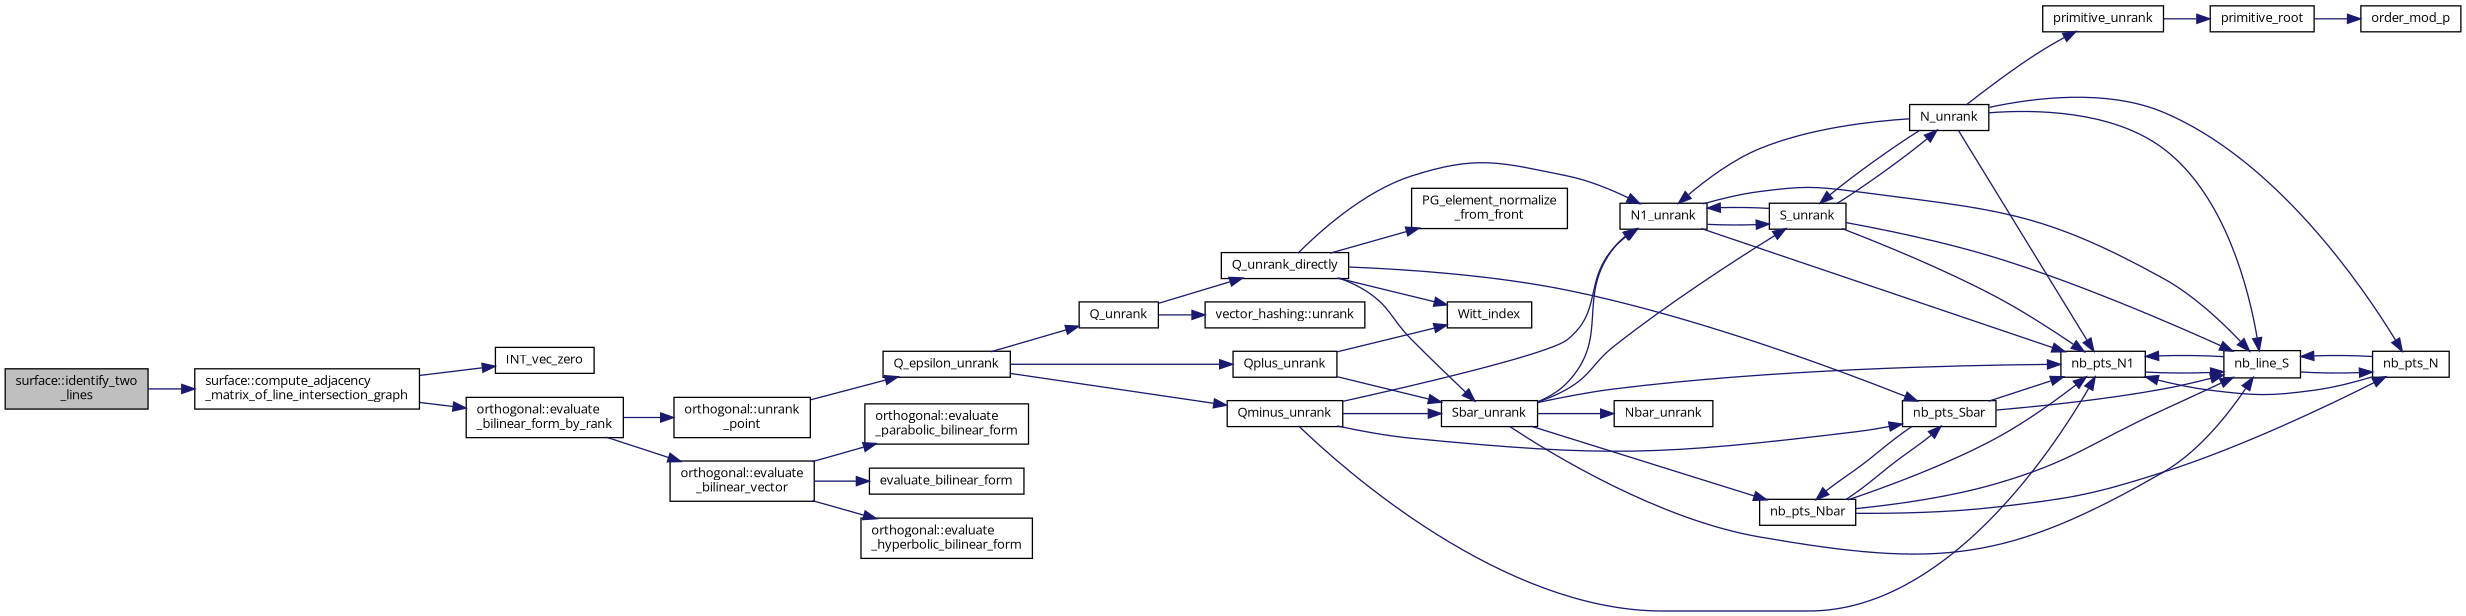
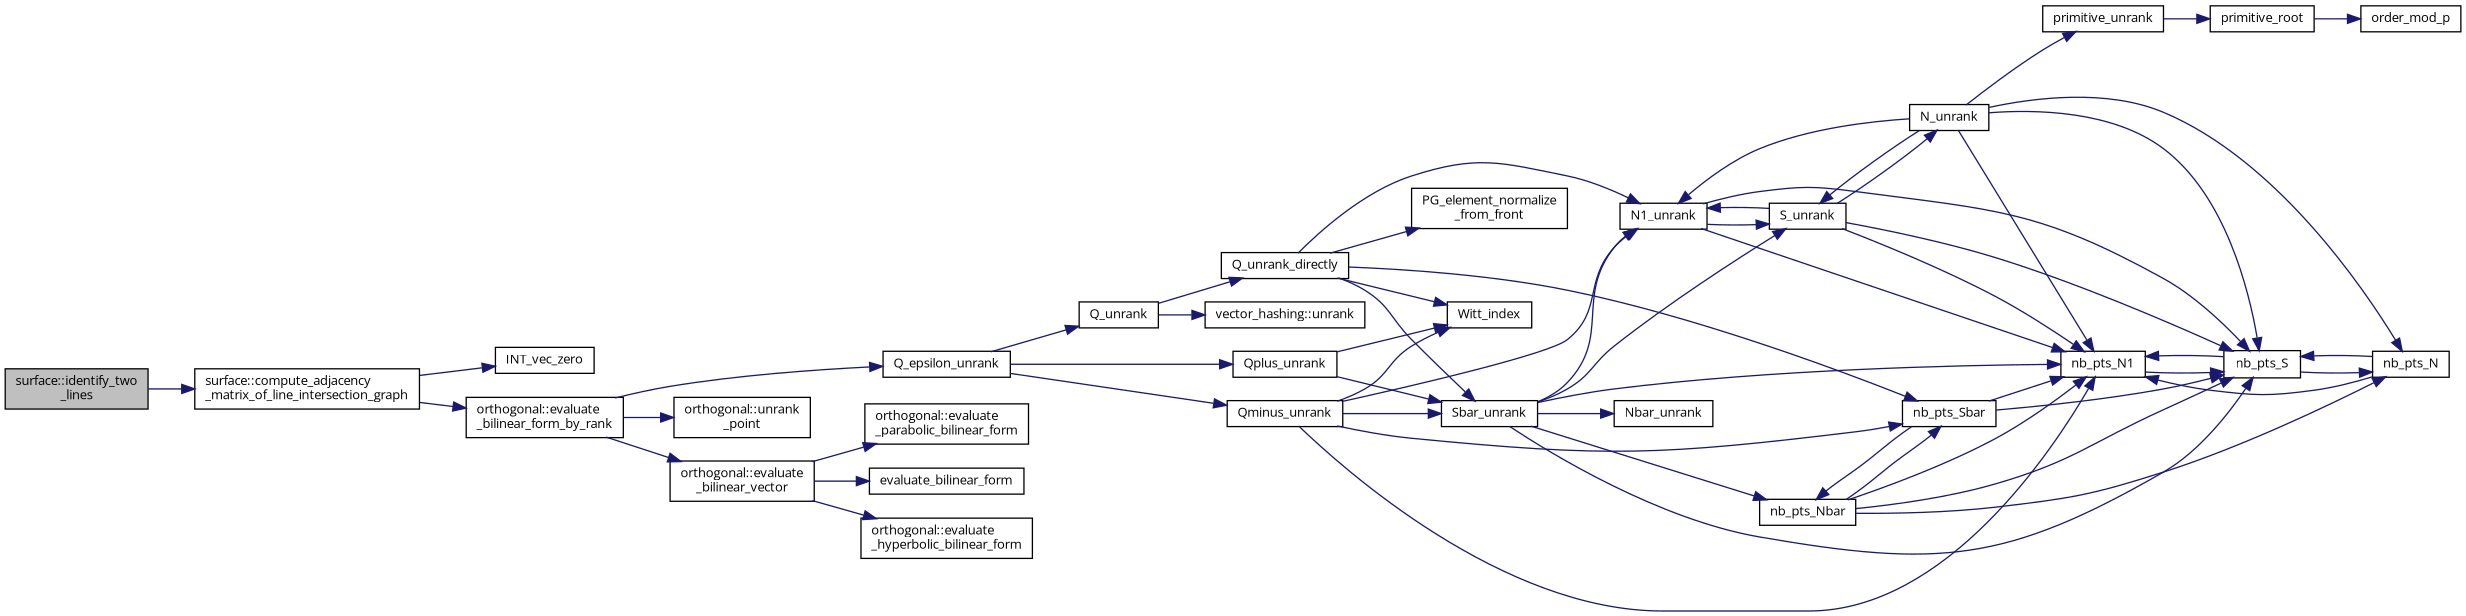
(2262, 364) -> (2262, 364)
none -> (1388, 368)
(848, 390) -> (742, 377)
